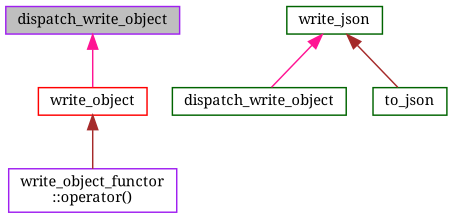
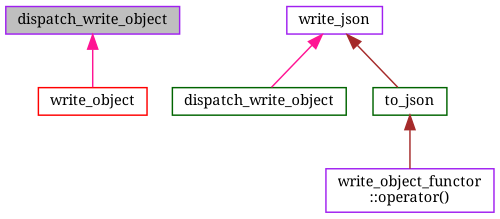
(335, 20) -> (335, 20)
(93, 149) -> (410, 149)
